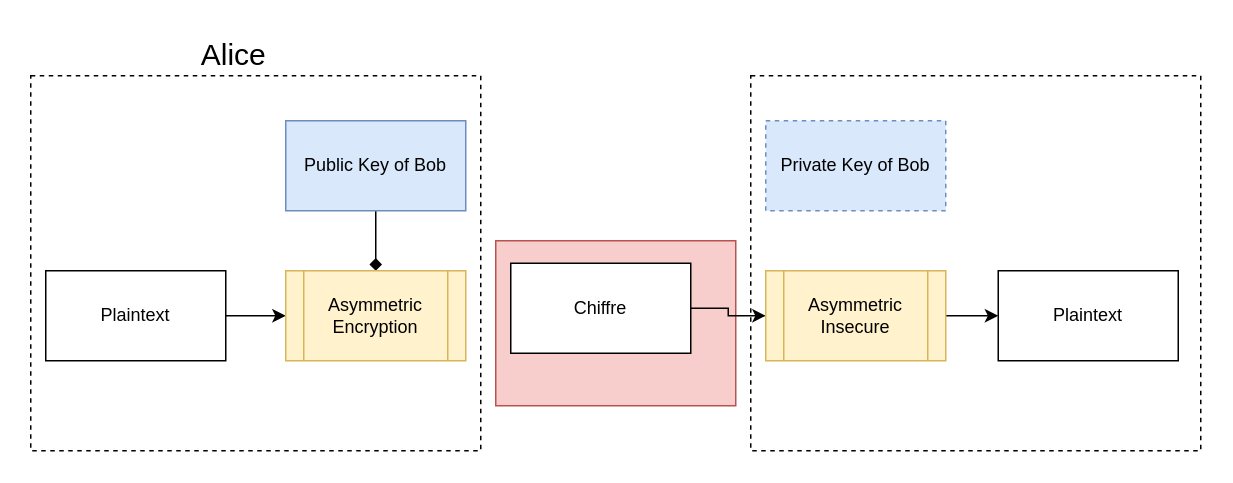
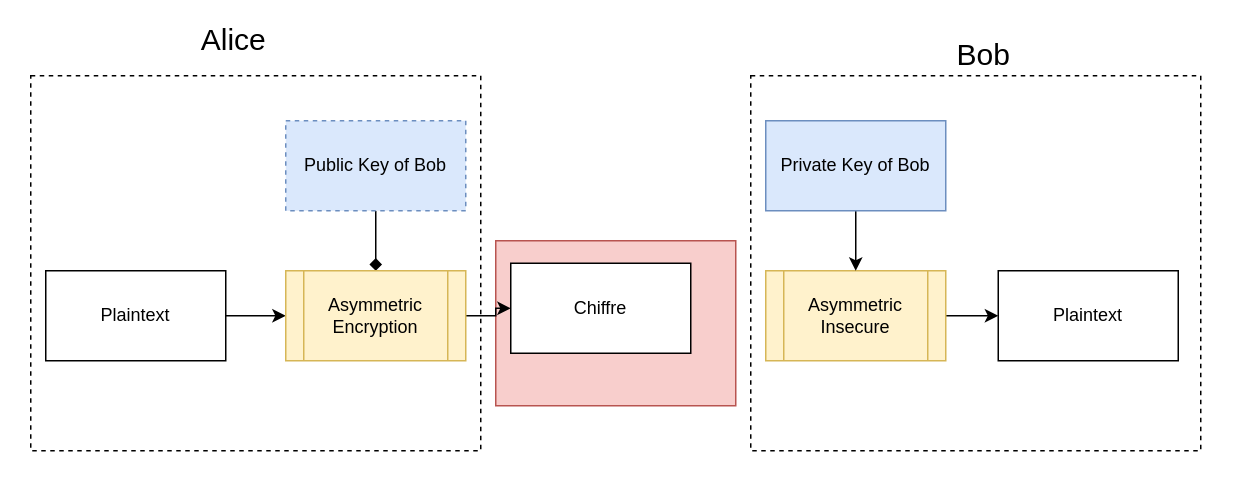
(233, 53) -> (233, 38)
none -> (983, 53)
(376, 166) -> (376, 166)
(856, 166) -> (856, 166)
none -> (856, 236)
(726, 308) -> none
none -> (487, 316)
